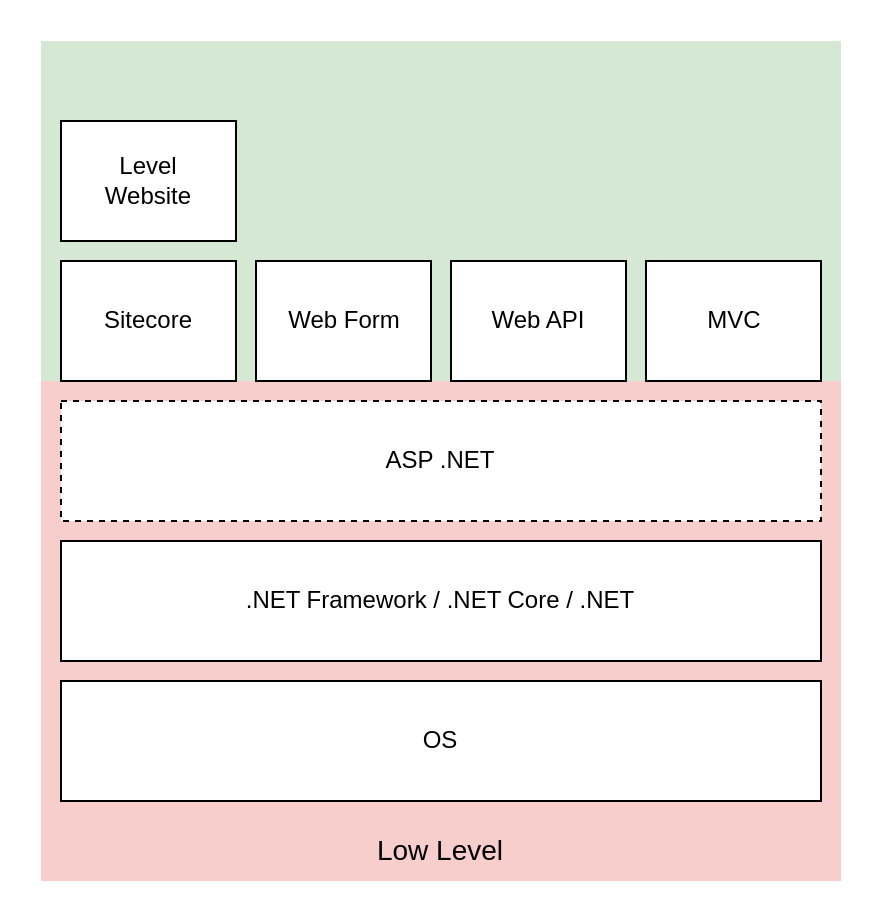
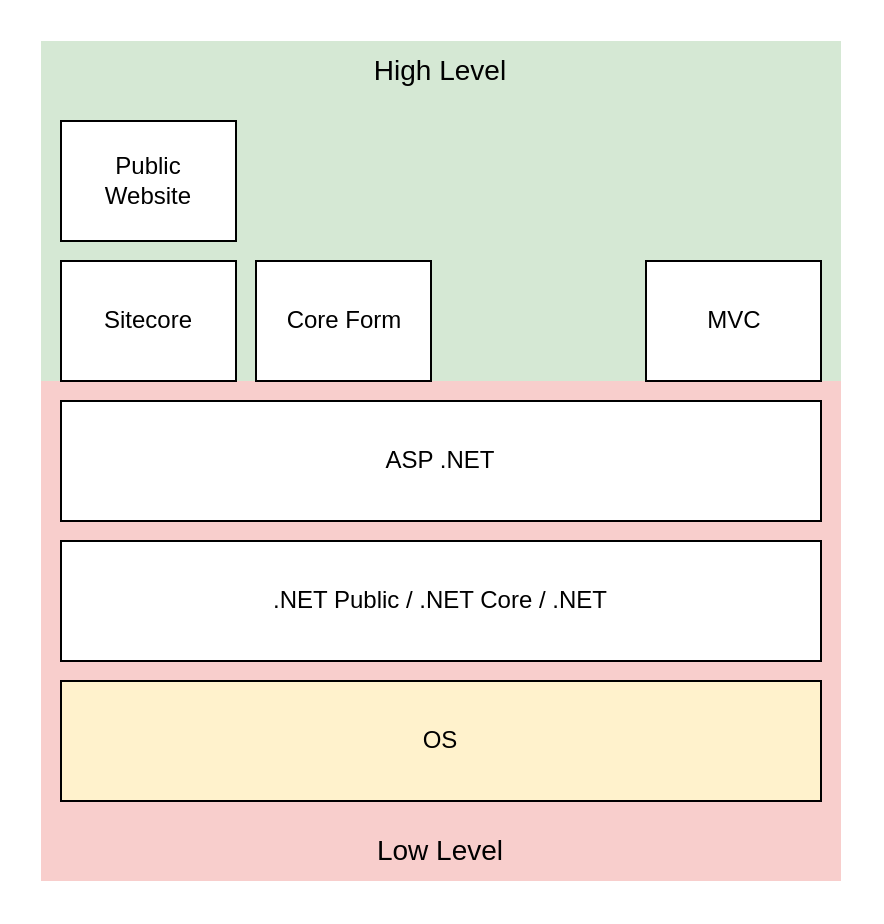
none -> (441, 71)
(149, 181) -> (149, 181)
(345, 321) -> (345, 321)
(539, 321) -> none
(441, 461) -> (441, 461)
(441, 601) -> (441, 601)
(441, 741) -> (441, 741)
